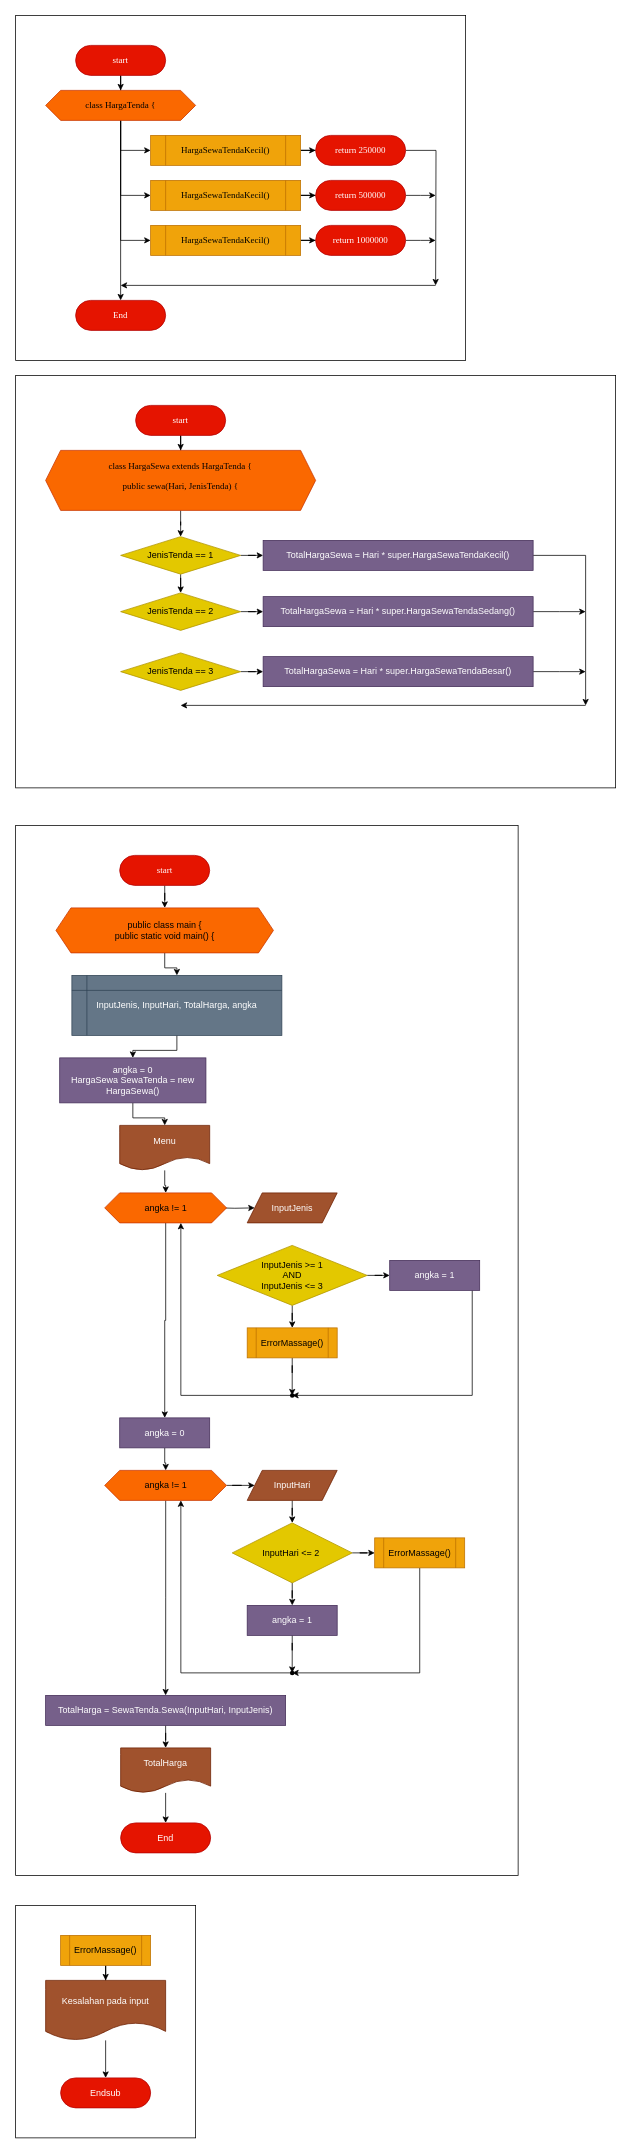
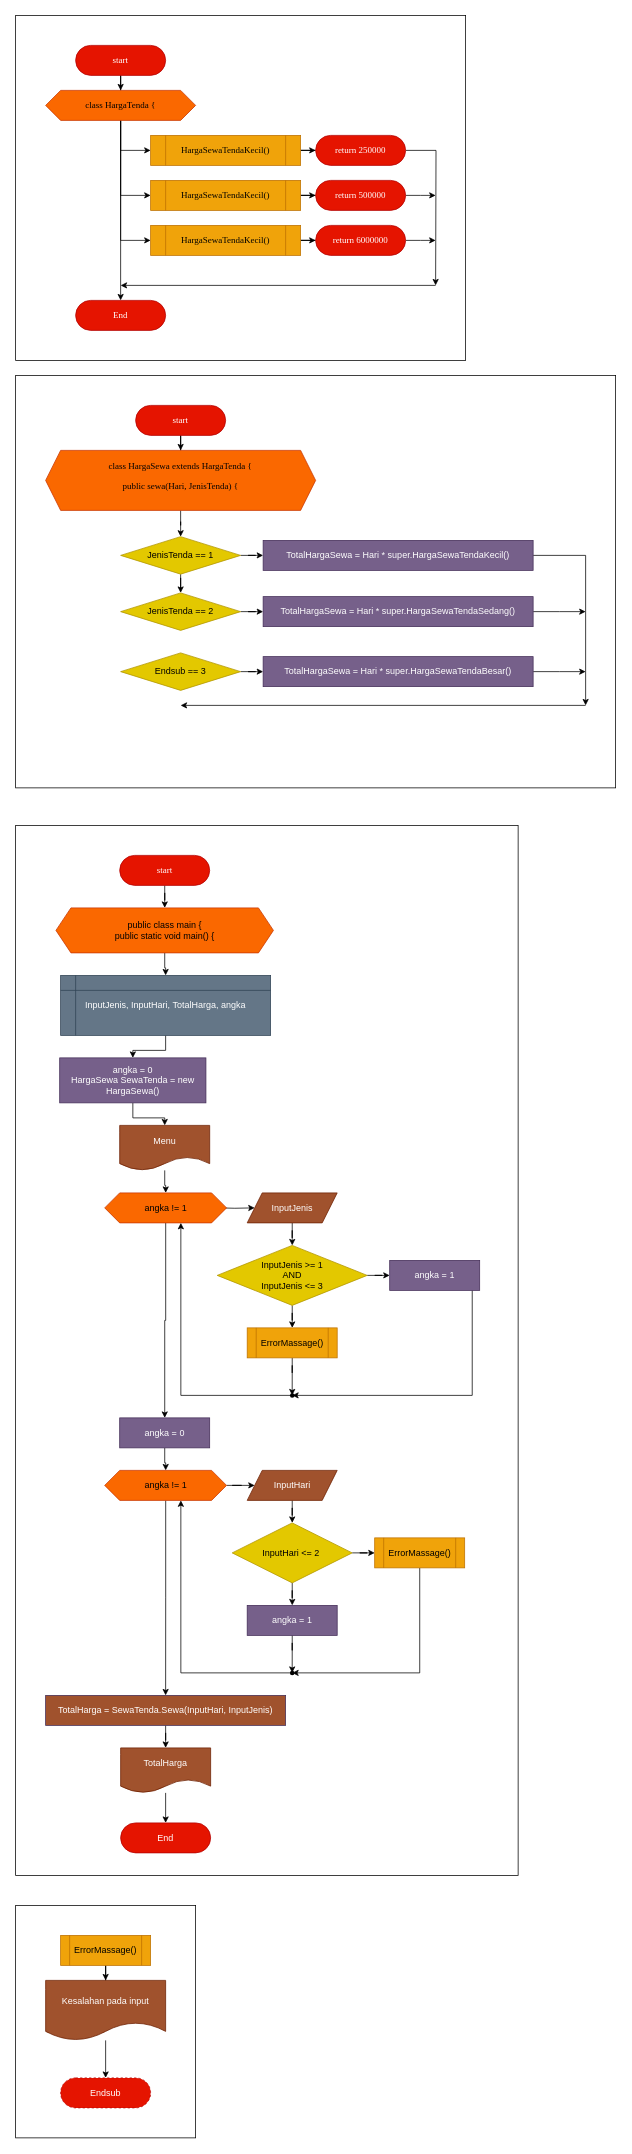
(360, 240) -> (360, 240)
(180, 672) -> (180, 672)
(177, 1005) -> (165, 1005)
none -> (292, 1237)
(165, 1710) -> (165, 1710)
(105, 2093) -> (105, 2093)
